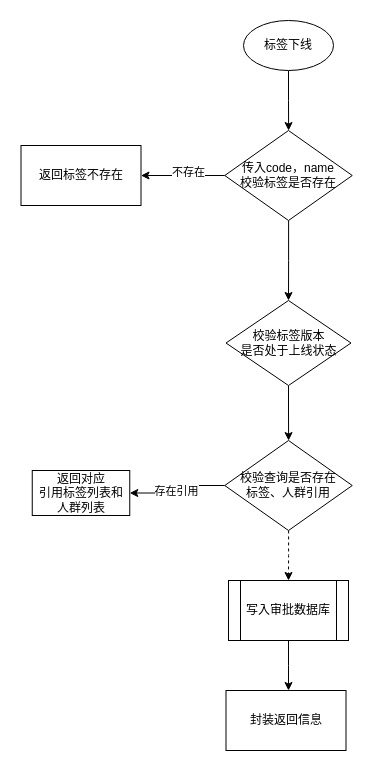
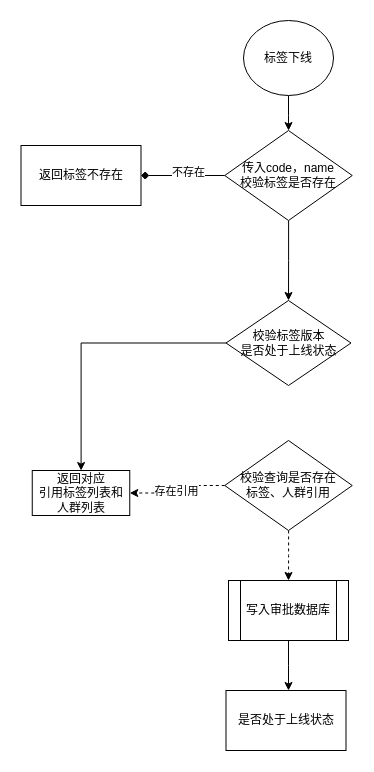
(289, 46) -> (289, 58)
(149, 176) -> (150, 176)
(289, 410) -> (93, 343)
(211, 486) -> (211, 486)
(287, 721) -> (287, 721)
